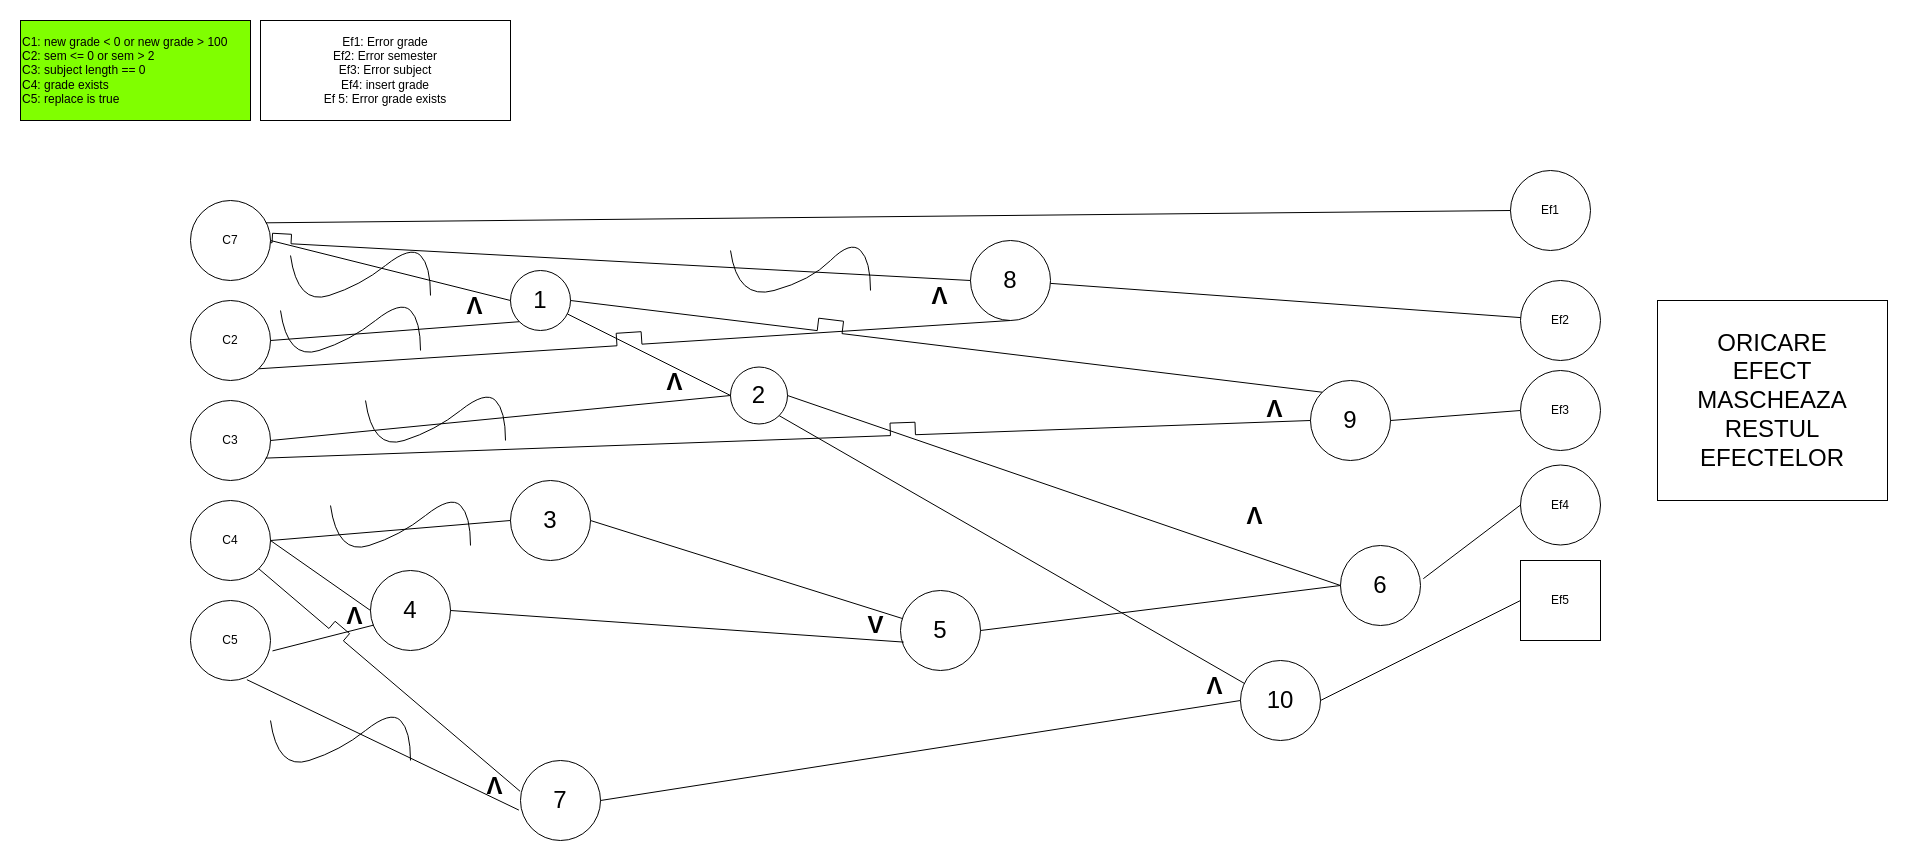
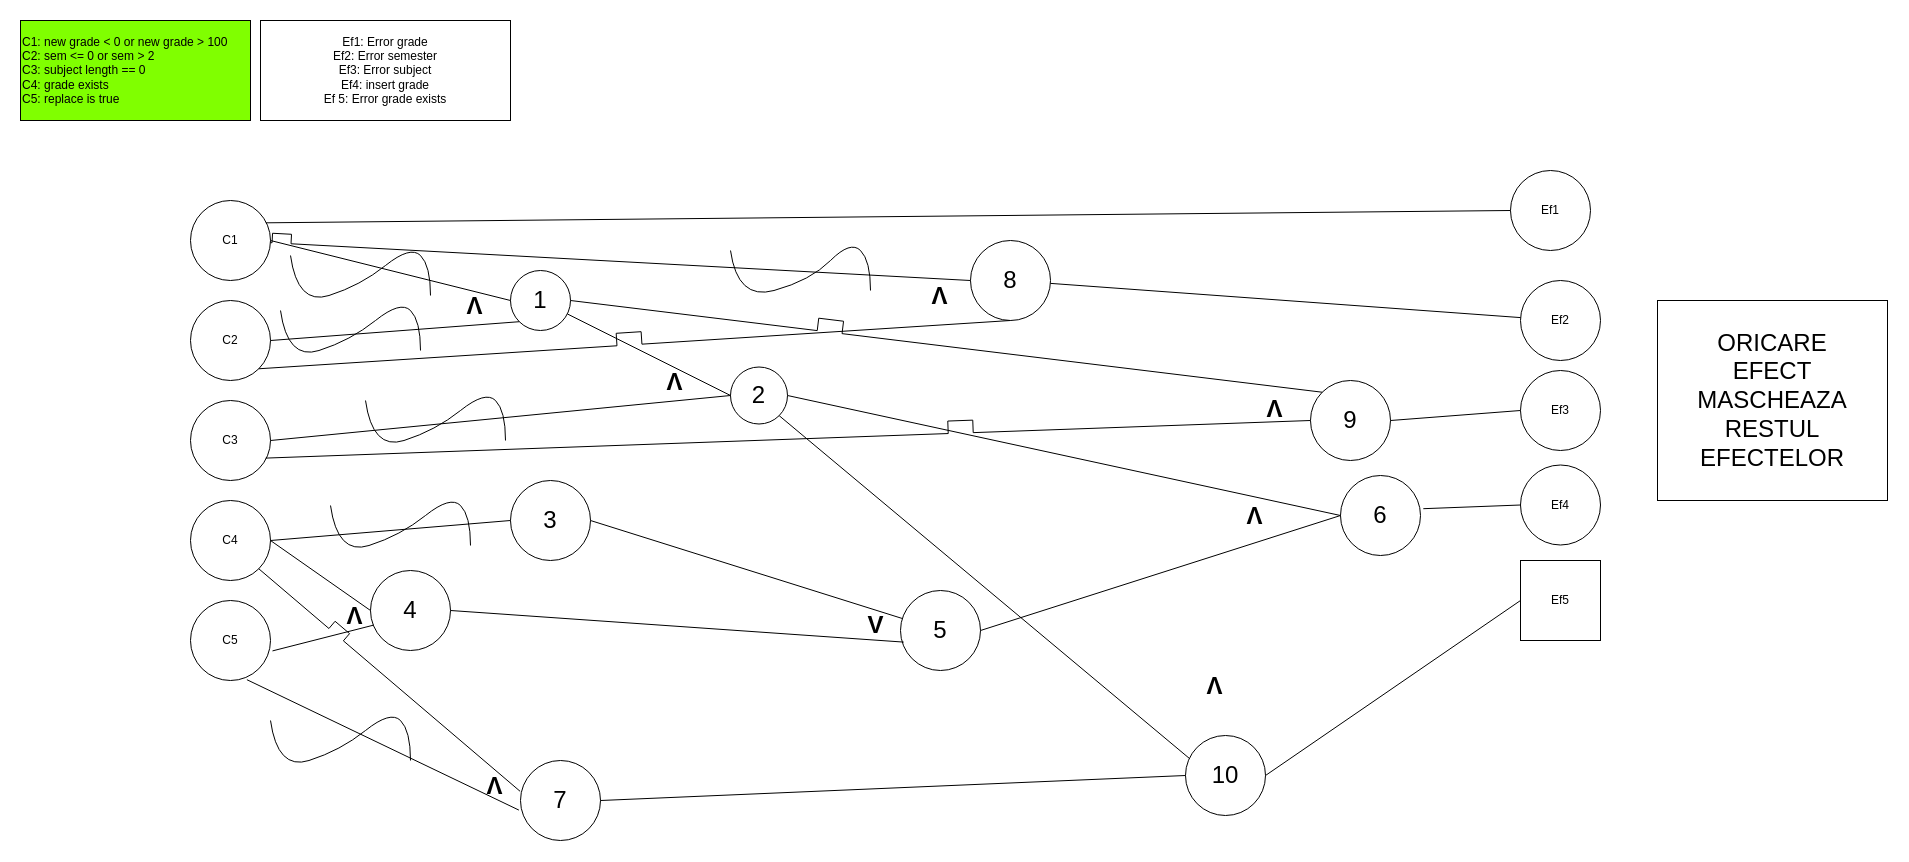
(231, 241) -> (231, 241)
(1381, 586) -> (1381, 516)
(1281, 701) -> (1226, 776)
